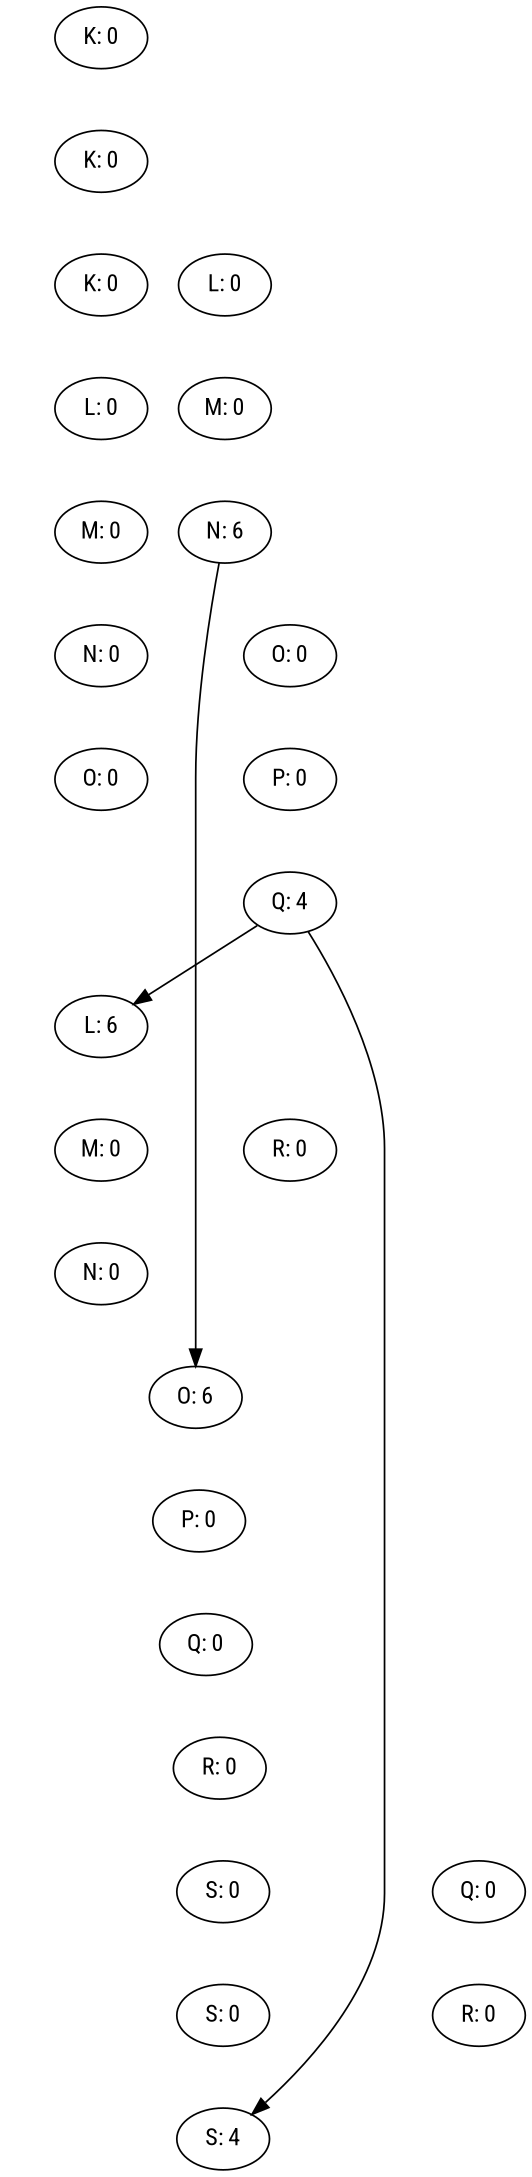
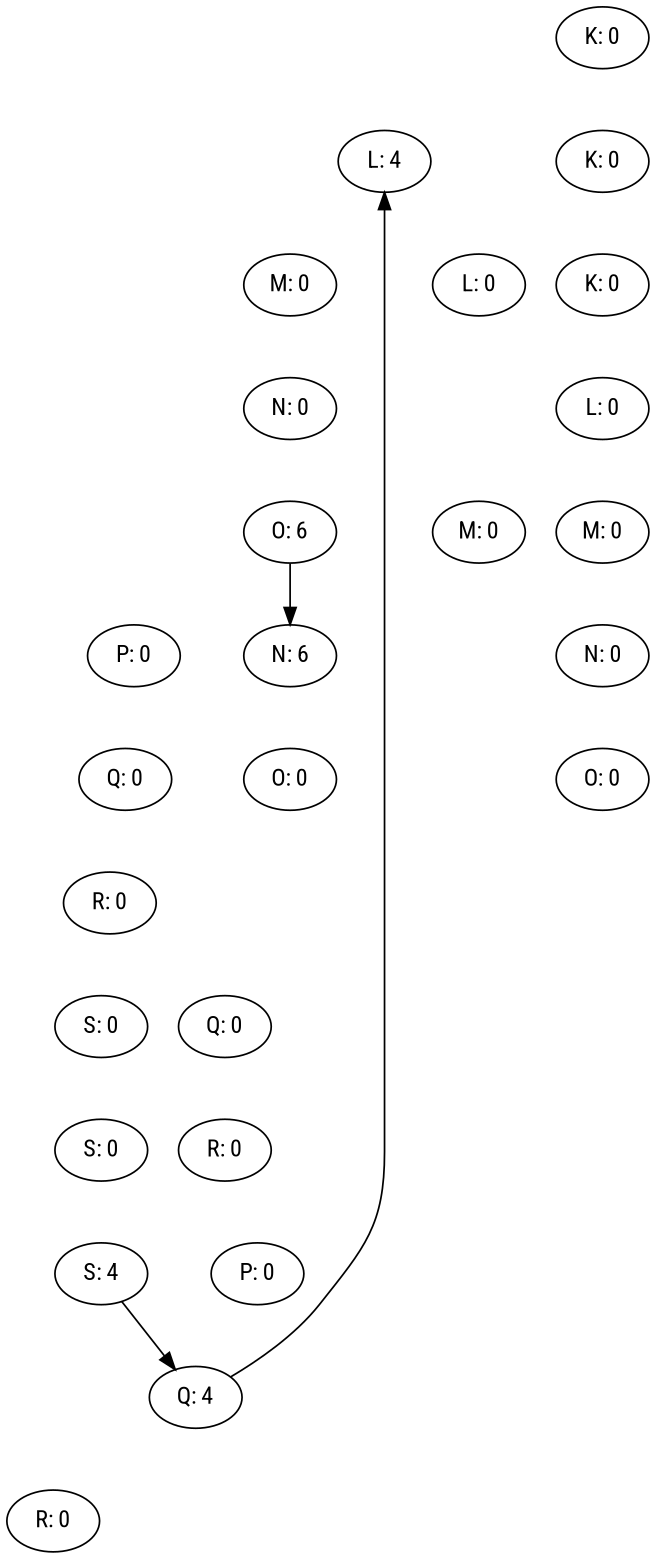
(196, 936) -> (290, 586)
(101, 1027) -> (385, 161)
(385, 1528) -> (143, 1329)
